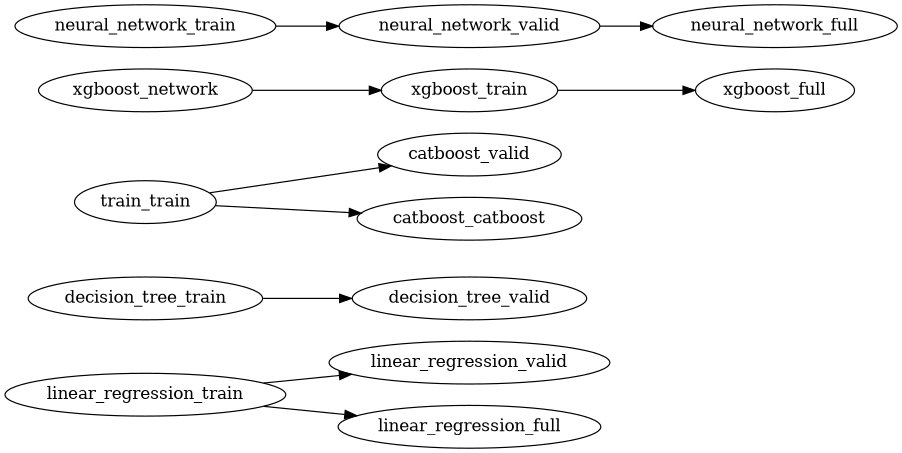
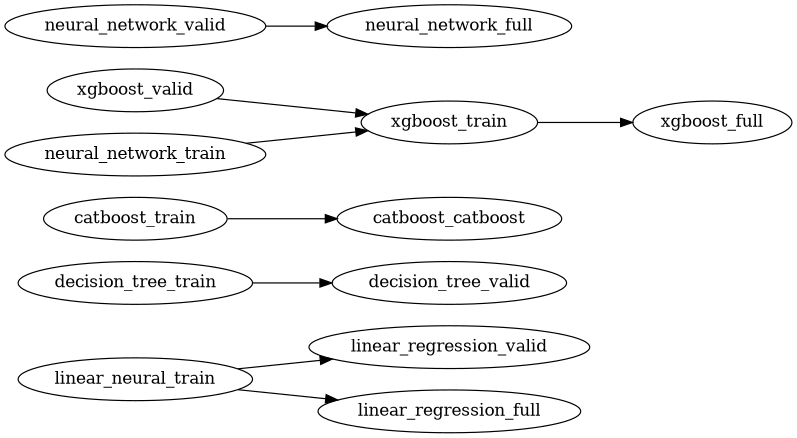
(301, 26) -> (301, 138)
(145, 90) -> (135, 90)
(469, 155) -> none
(145, 202) -> (135, 219)
(145, 395) -> (135, 379)
